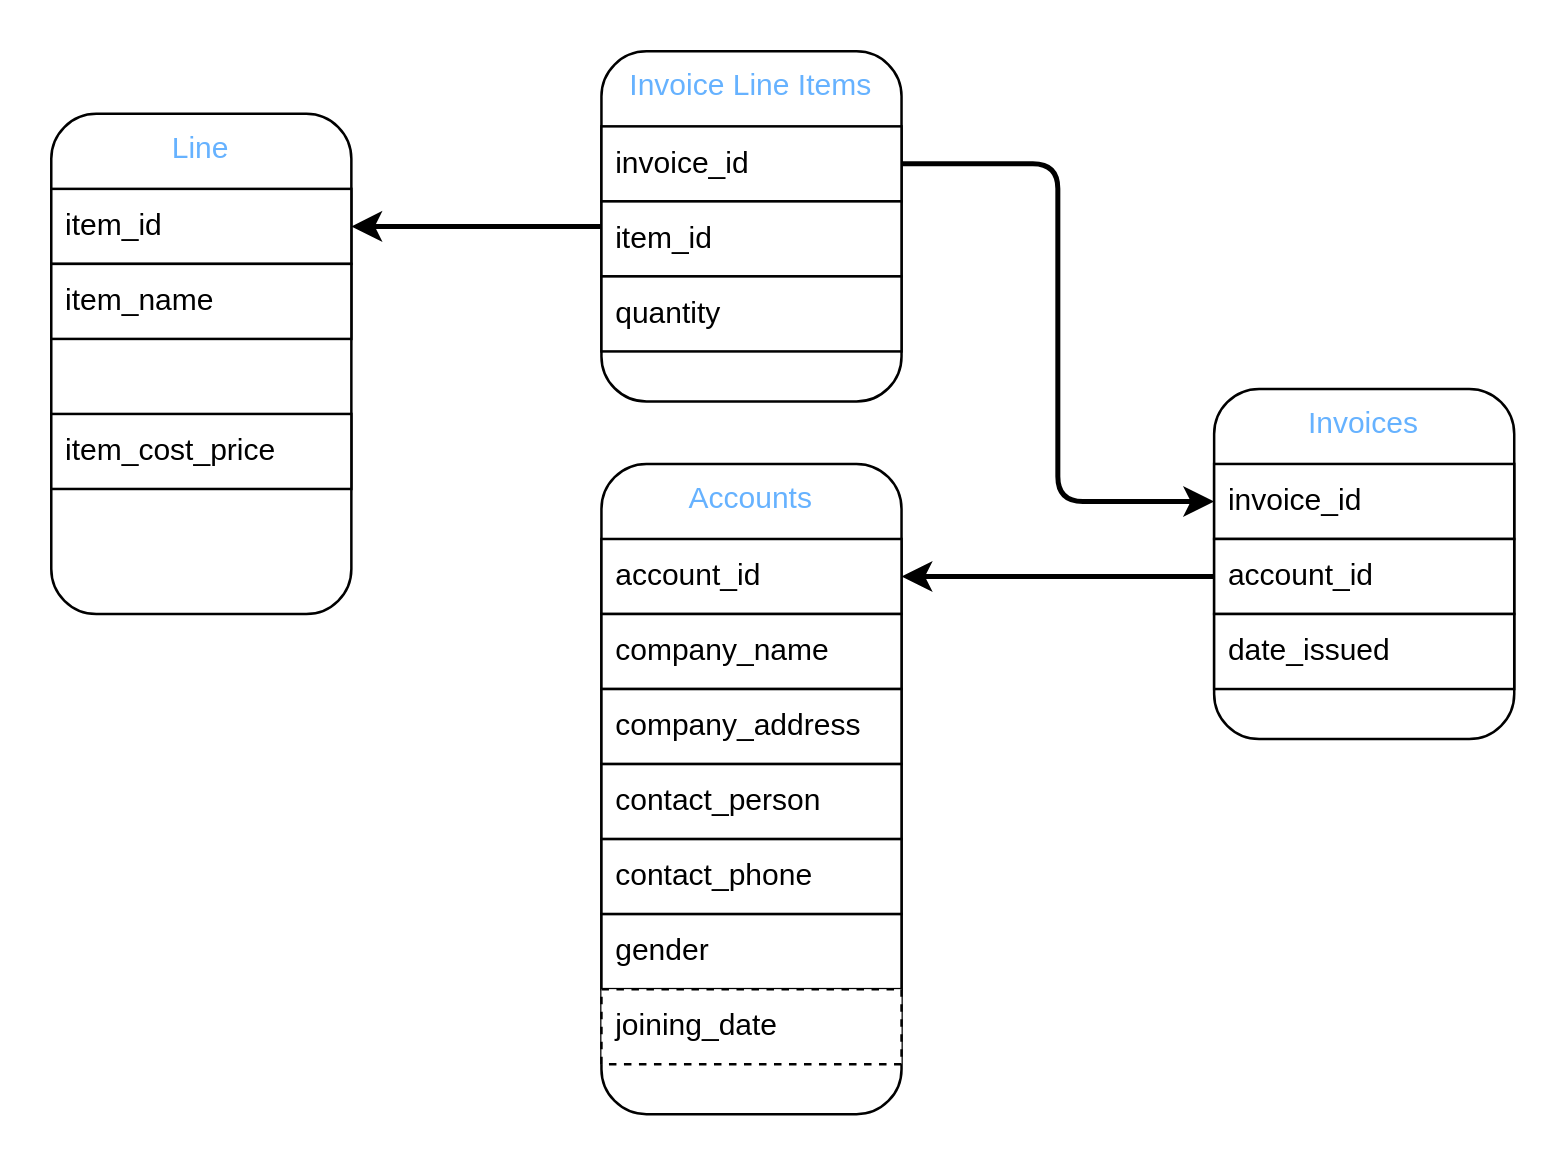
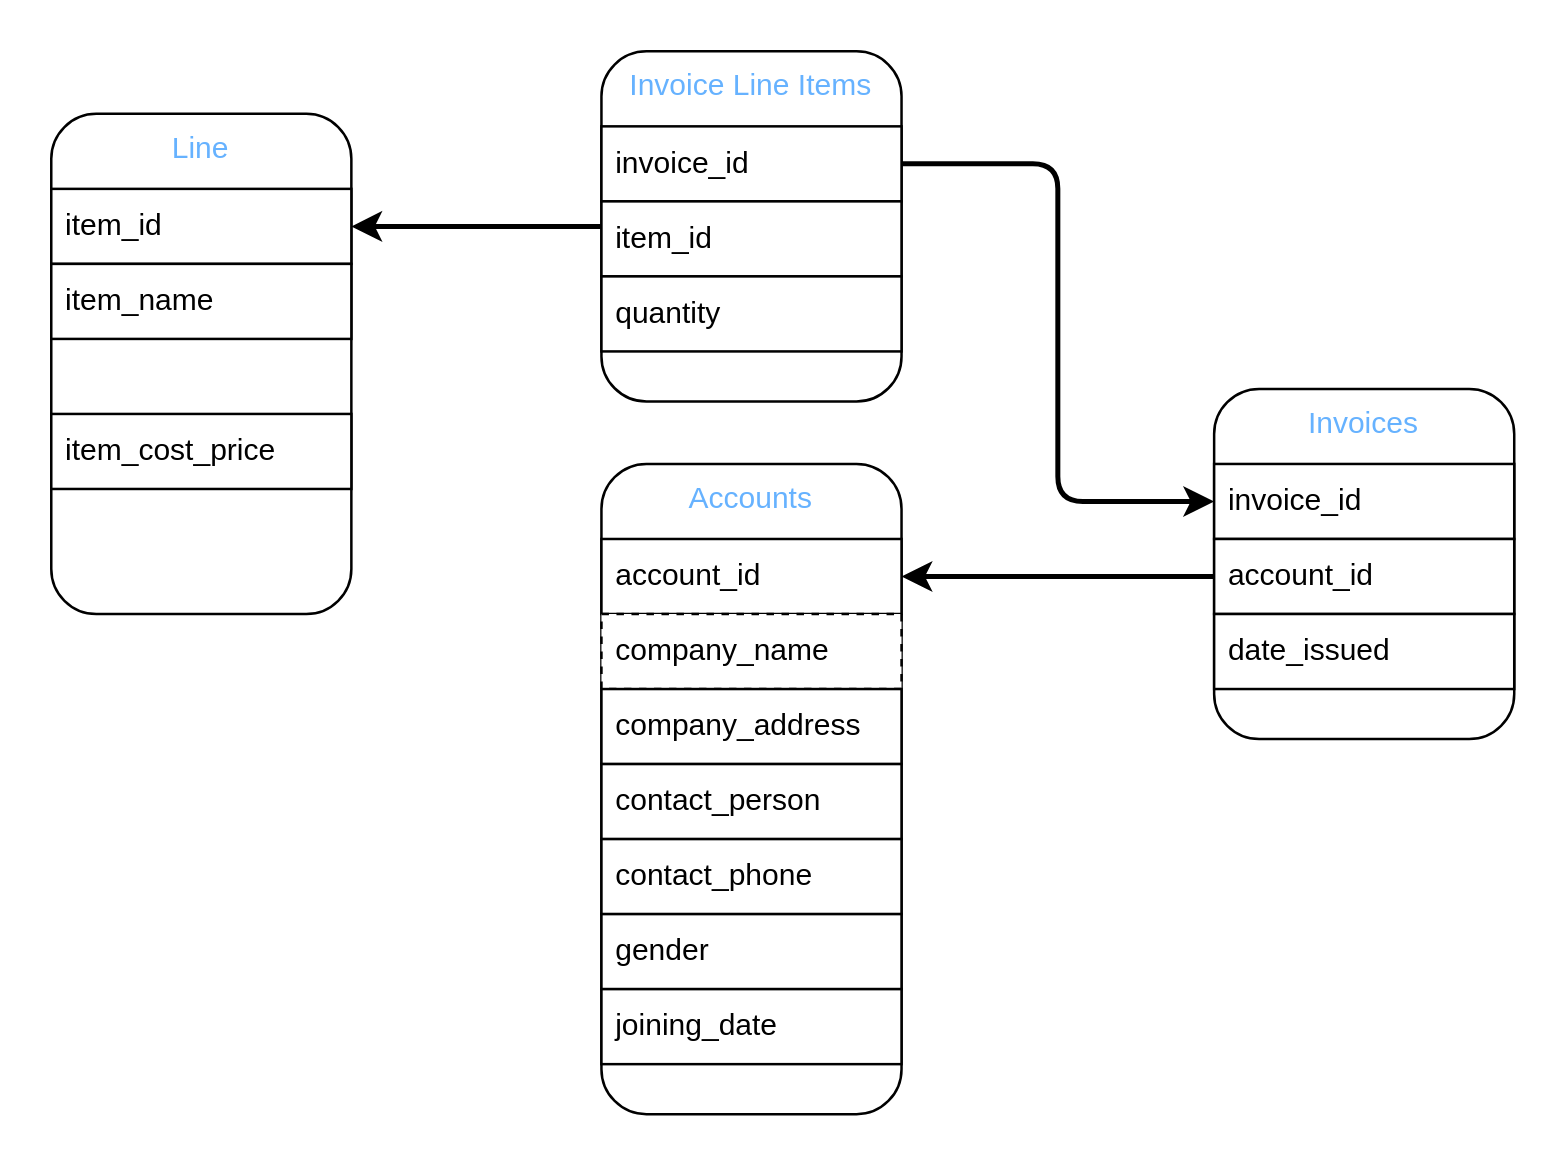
(751, 651) -> (751, 651)
(751, 1026) -> (751, 1026)
